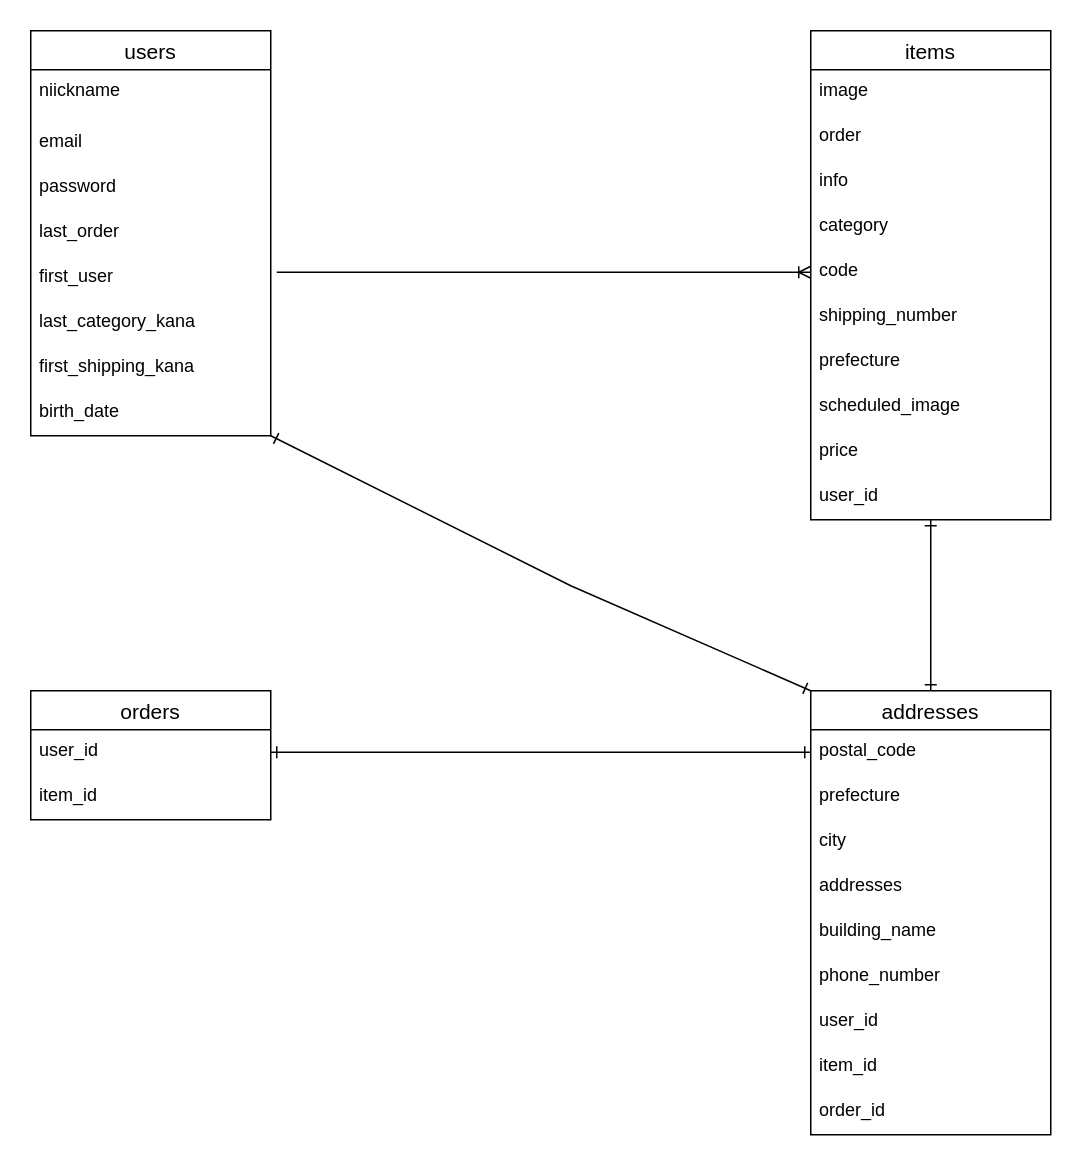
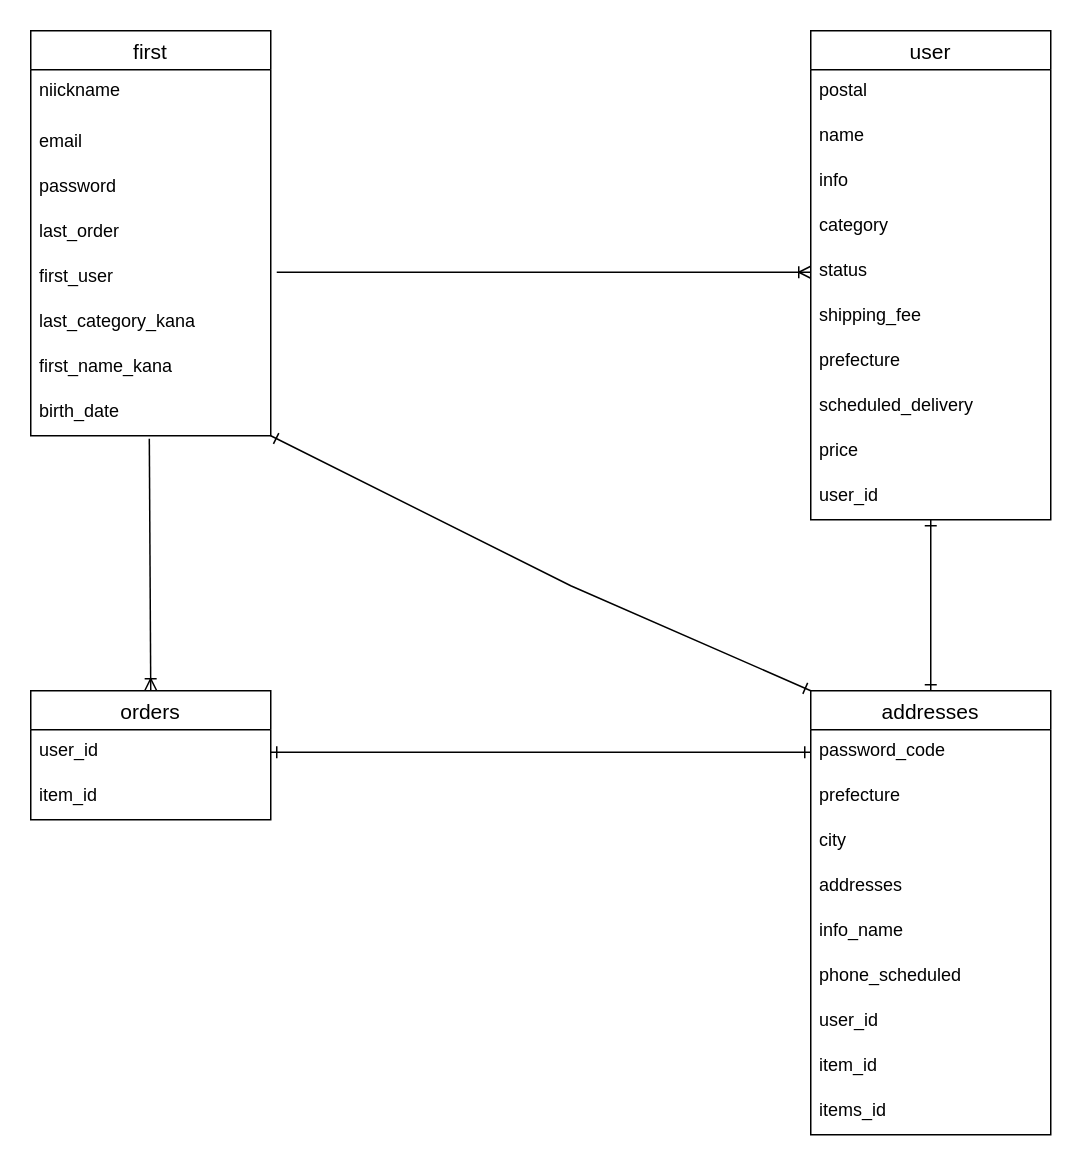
(150, 52) -> (150, 52)
(930, 52) -> (930, 52)
(842, 90) -> (847, 90)
(844, 135) -> (839, 135)
(839, 270) -> (849, 270)
(890, 315) -> (875, 315)
(128, 366) -> (112, 366)
(890, 405) -> (903, 405)
none -> (150, 564)
(872, 750) -> (885, 750)
(878, 930) -> (862, 930)
(879, 975) -> (892, 975)
(857, 1110) -> (855, 1110)
